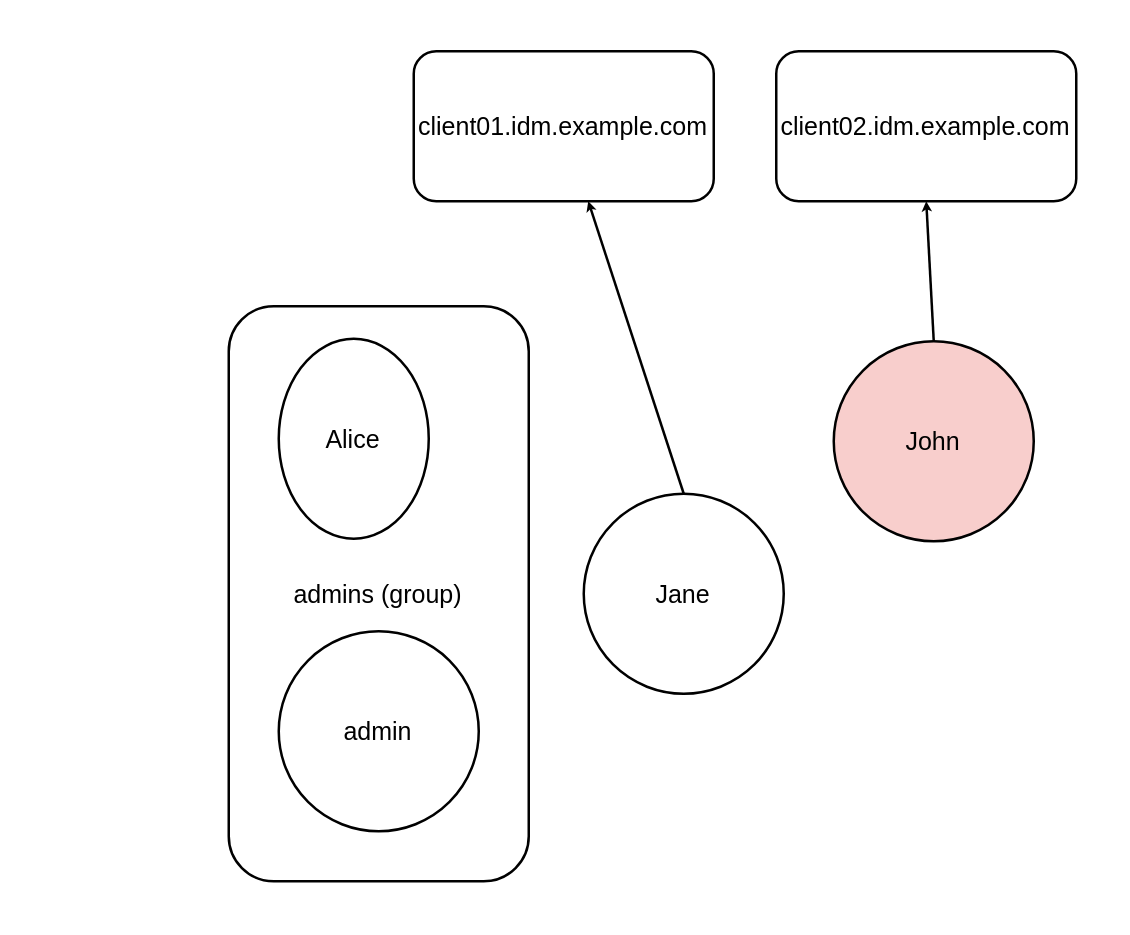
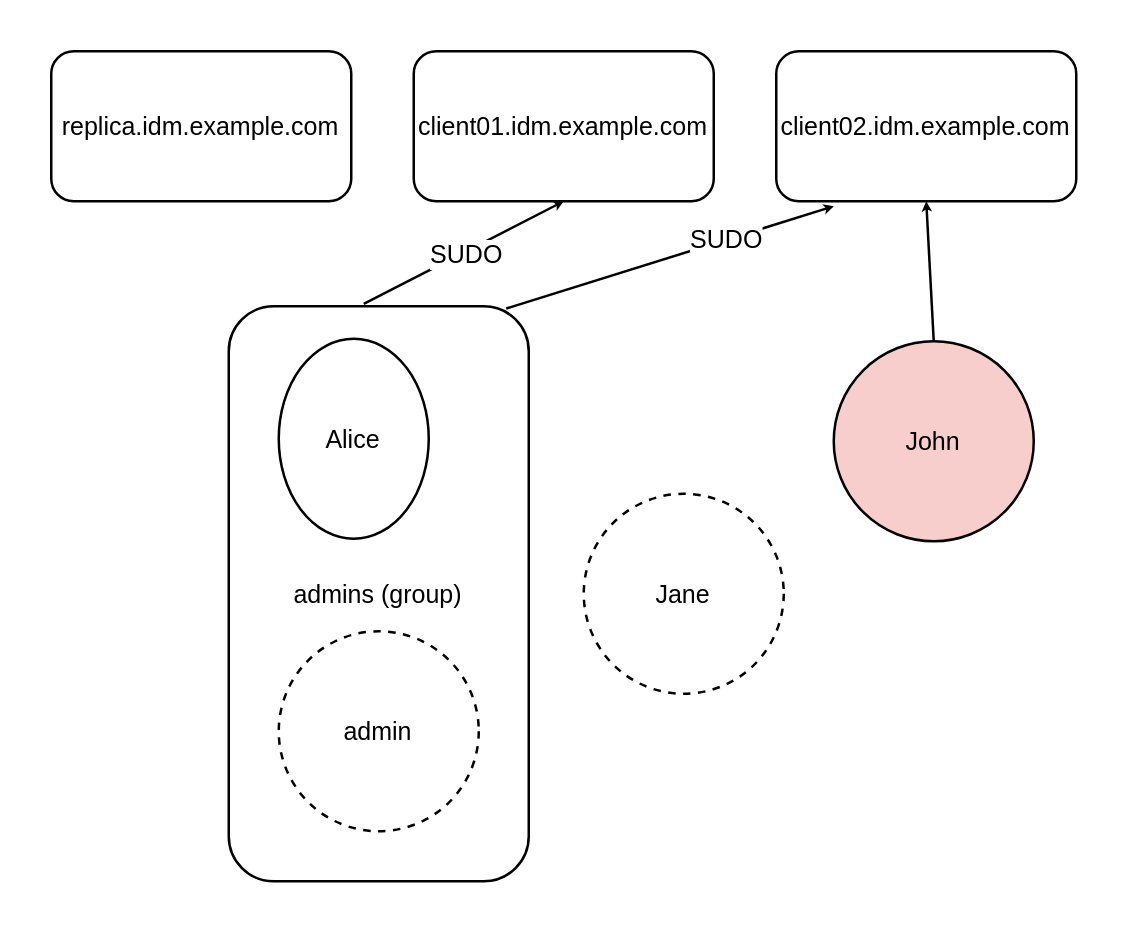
none -> (201, 126)
none -> (521, 223)
none -> (721, 241)
(649, 386) -> none
(684, 594) -> (684, 594)
(379, 731) -> (379, 731)
